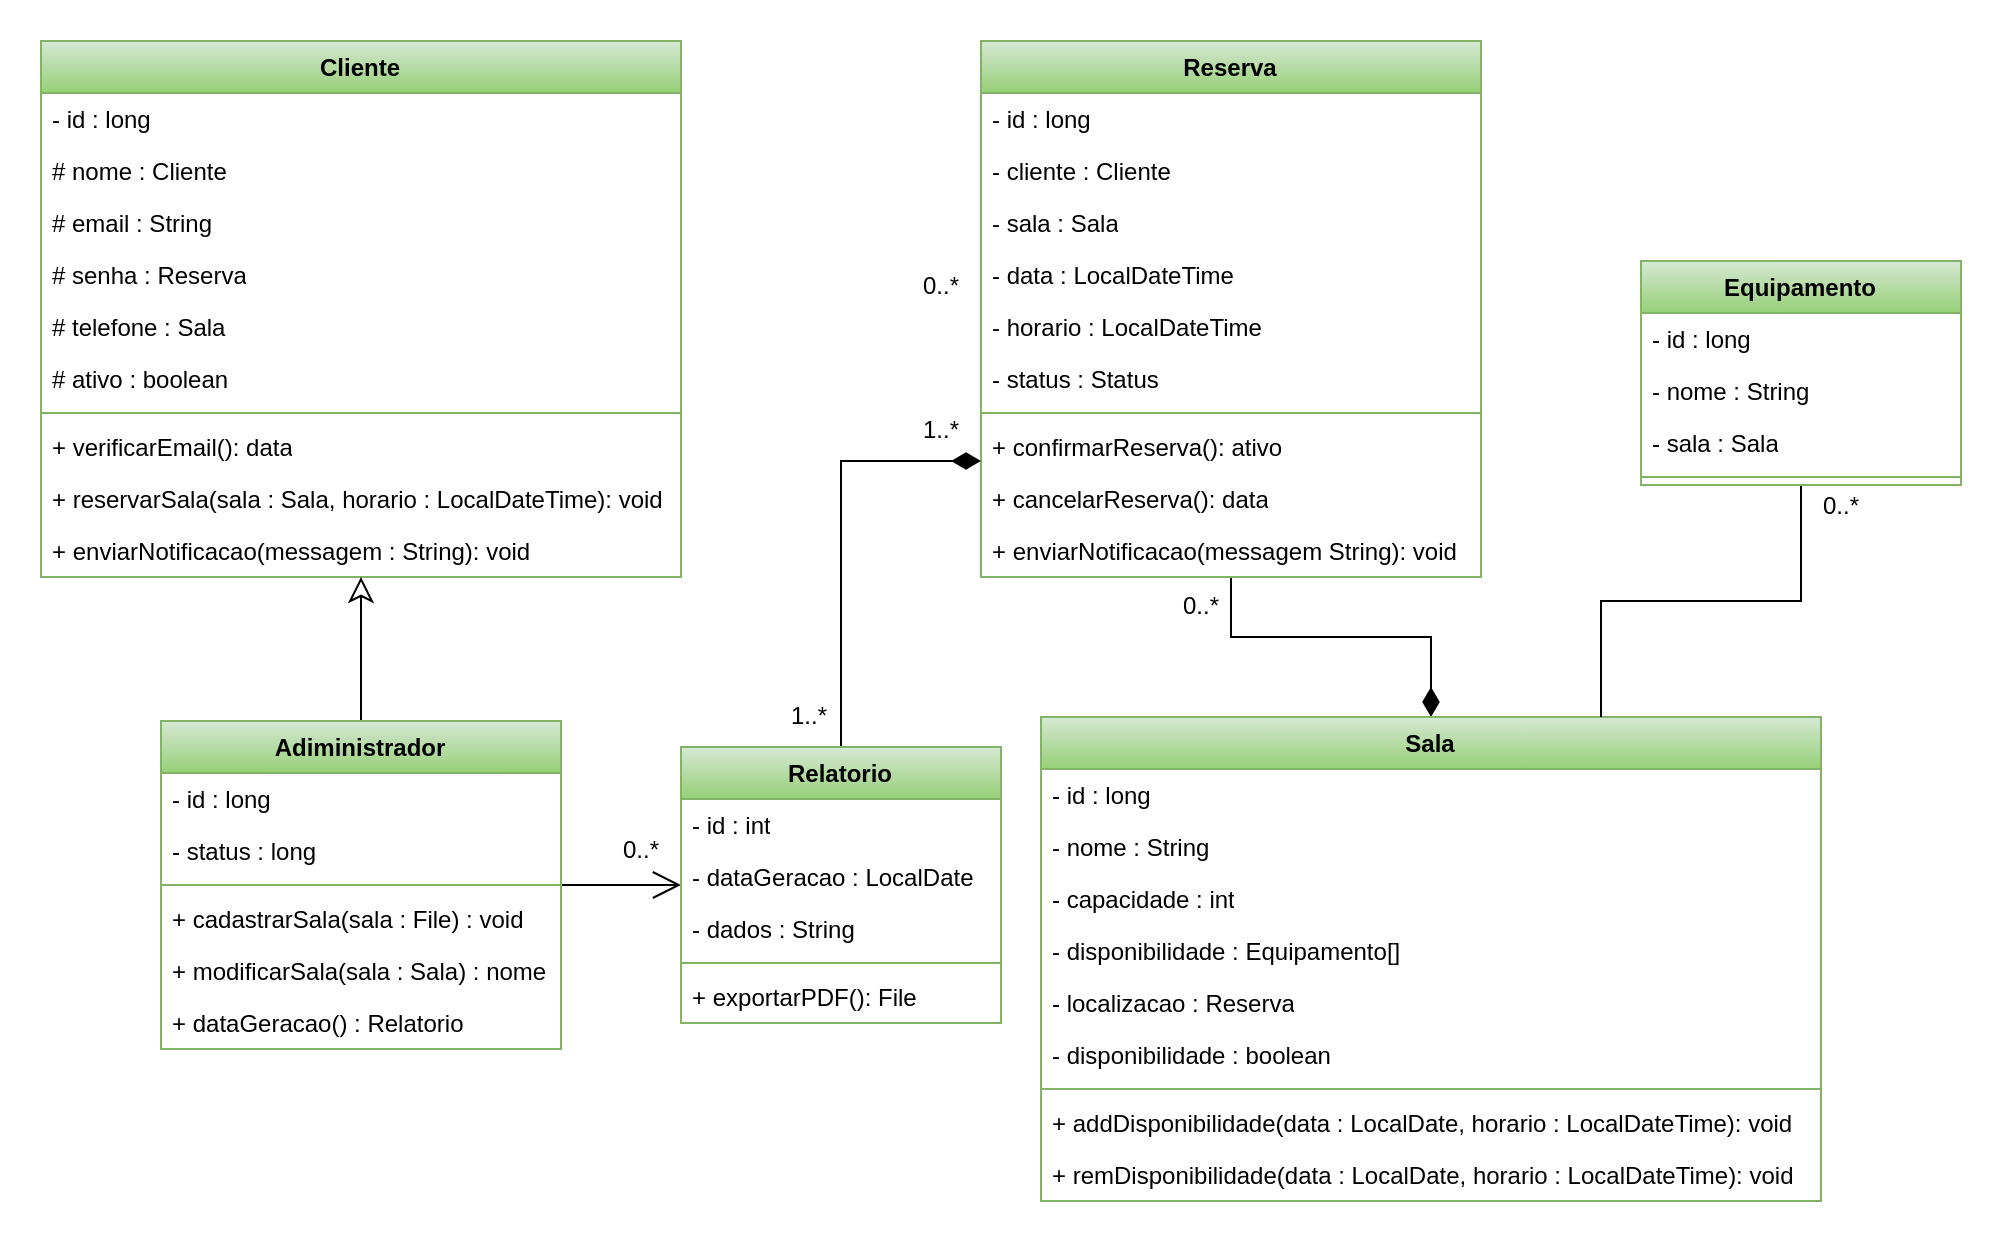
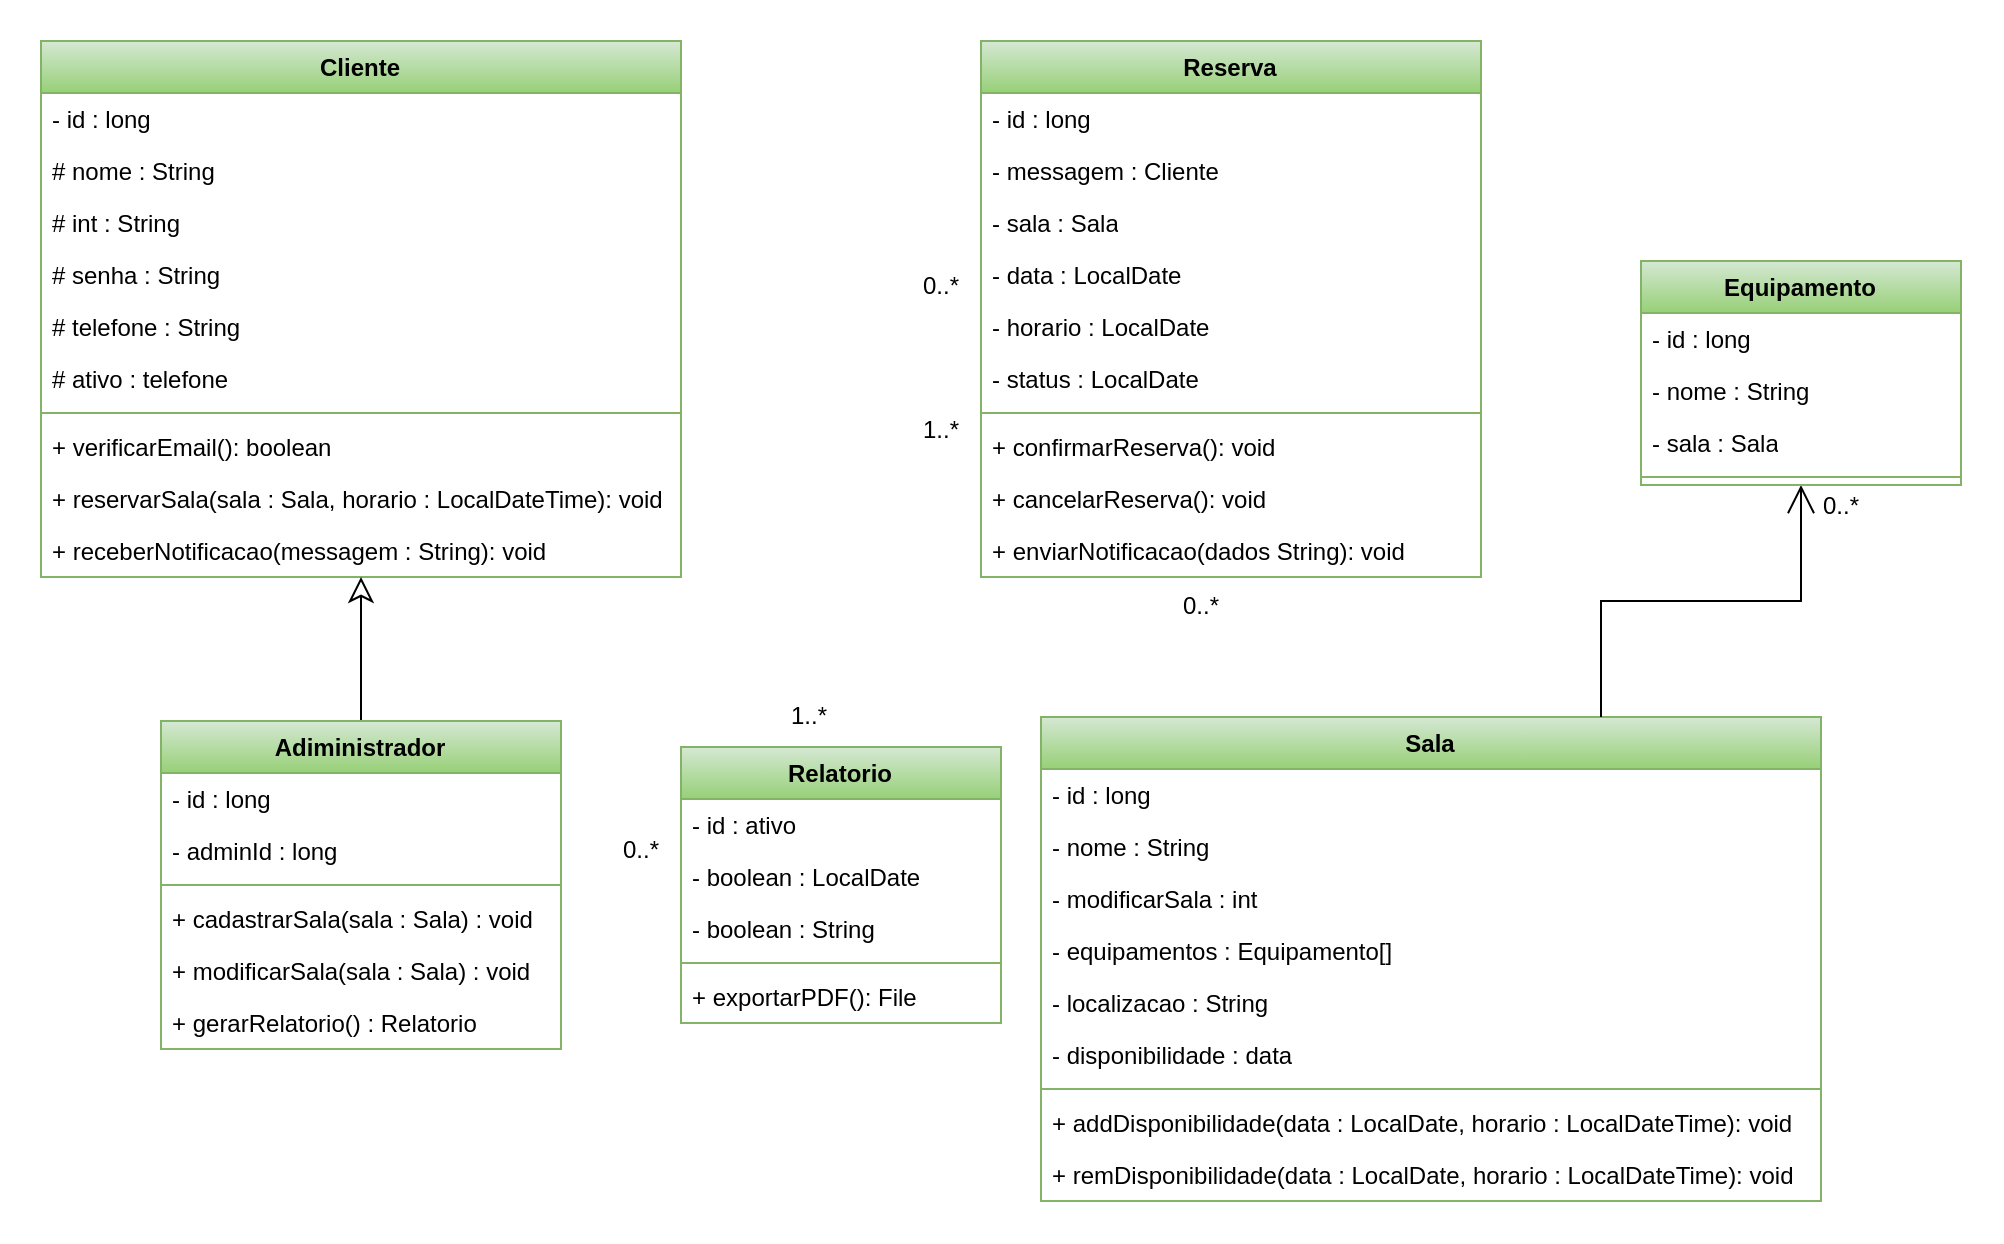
(142, 173) -> (138, 173)
(1096, 173) -> (1109, 173)
(139, 225) -> (128, 225)
(155, 277) -> (145, 277)
(1122, 277) -> (1098, 277)
(149, 329) -> (162, 329)
(1139, 329) -> (1115, 329)
(149, 381) -> (155, 381)
(1095, 381) -> (1112, 381)
(192, 449) -> (209, 449)
(1159, 449) -> (1152, 449)
(1801, 493) -> (1801, 492)
(1149, 501) -> (1145, 501)
(841, 548) -> none
(314, 553) -> (324, 553)
(1233, 568) -> (1227, 553)
(1329, 637) -> none
(741, 827) -> (755, 827)
(258, 853) -> (262, 853)
(620, 885) -> none
(843, 894) -> (815, 879)
(1155, 901) -> (1169, 901)
(785, 931) -> (795, 931)
(363, 936) -> (363, 936)
(1244, 953) -> (1236, 953)
(363, 988) -> (363, 988)
(1186, 1005) -> (1176, 1005)
(336, 1025) -> (350, 1025)
(1203, 1057) -> (1186, 1057)
